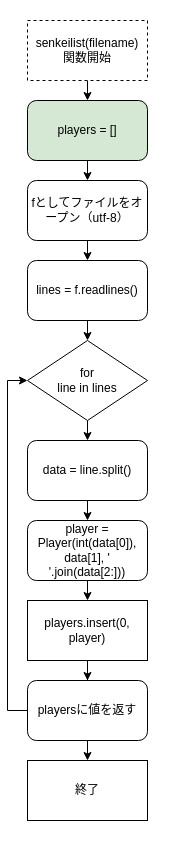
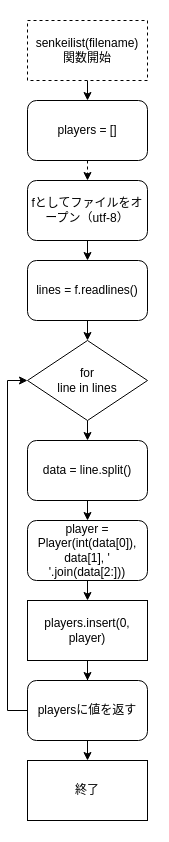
(88, 131) -> (88, 131)
(88, 168) -> (88, 168)
